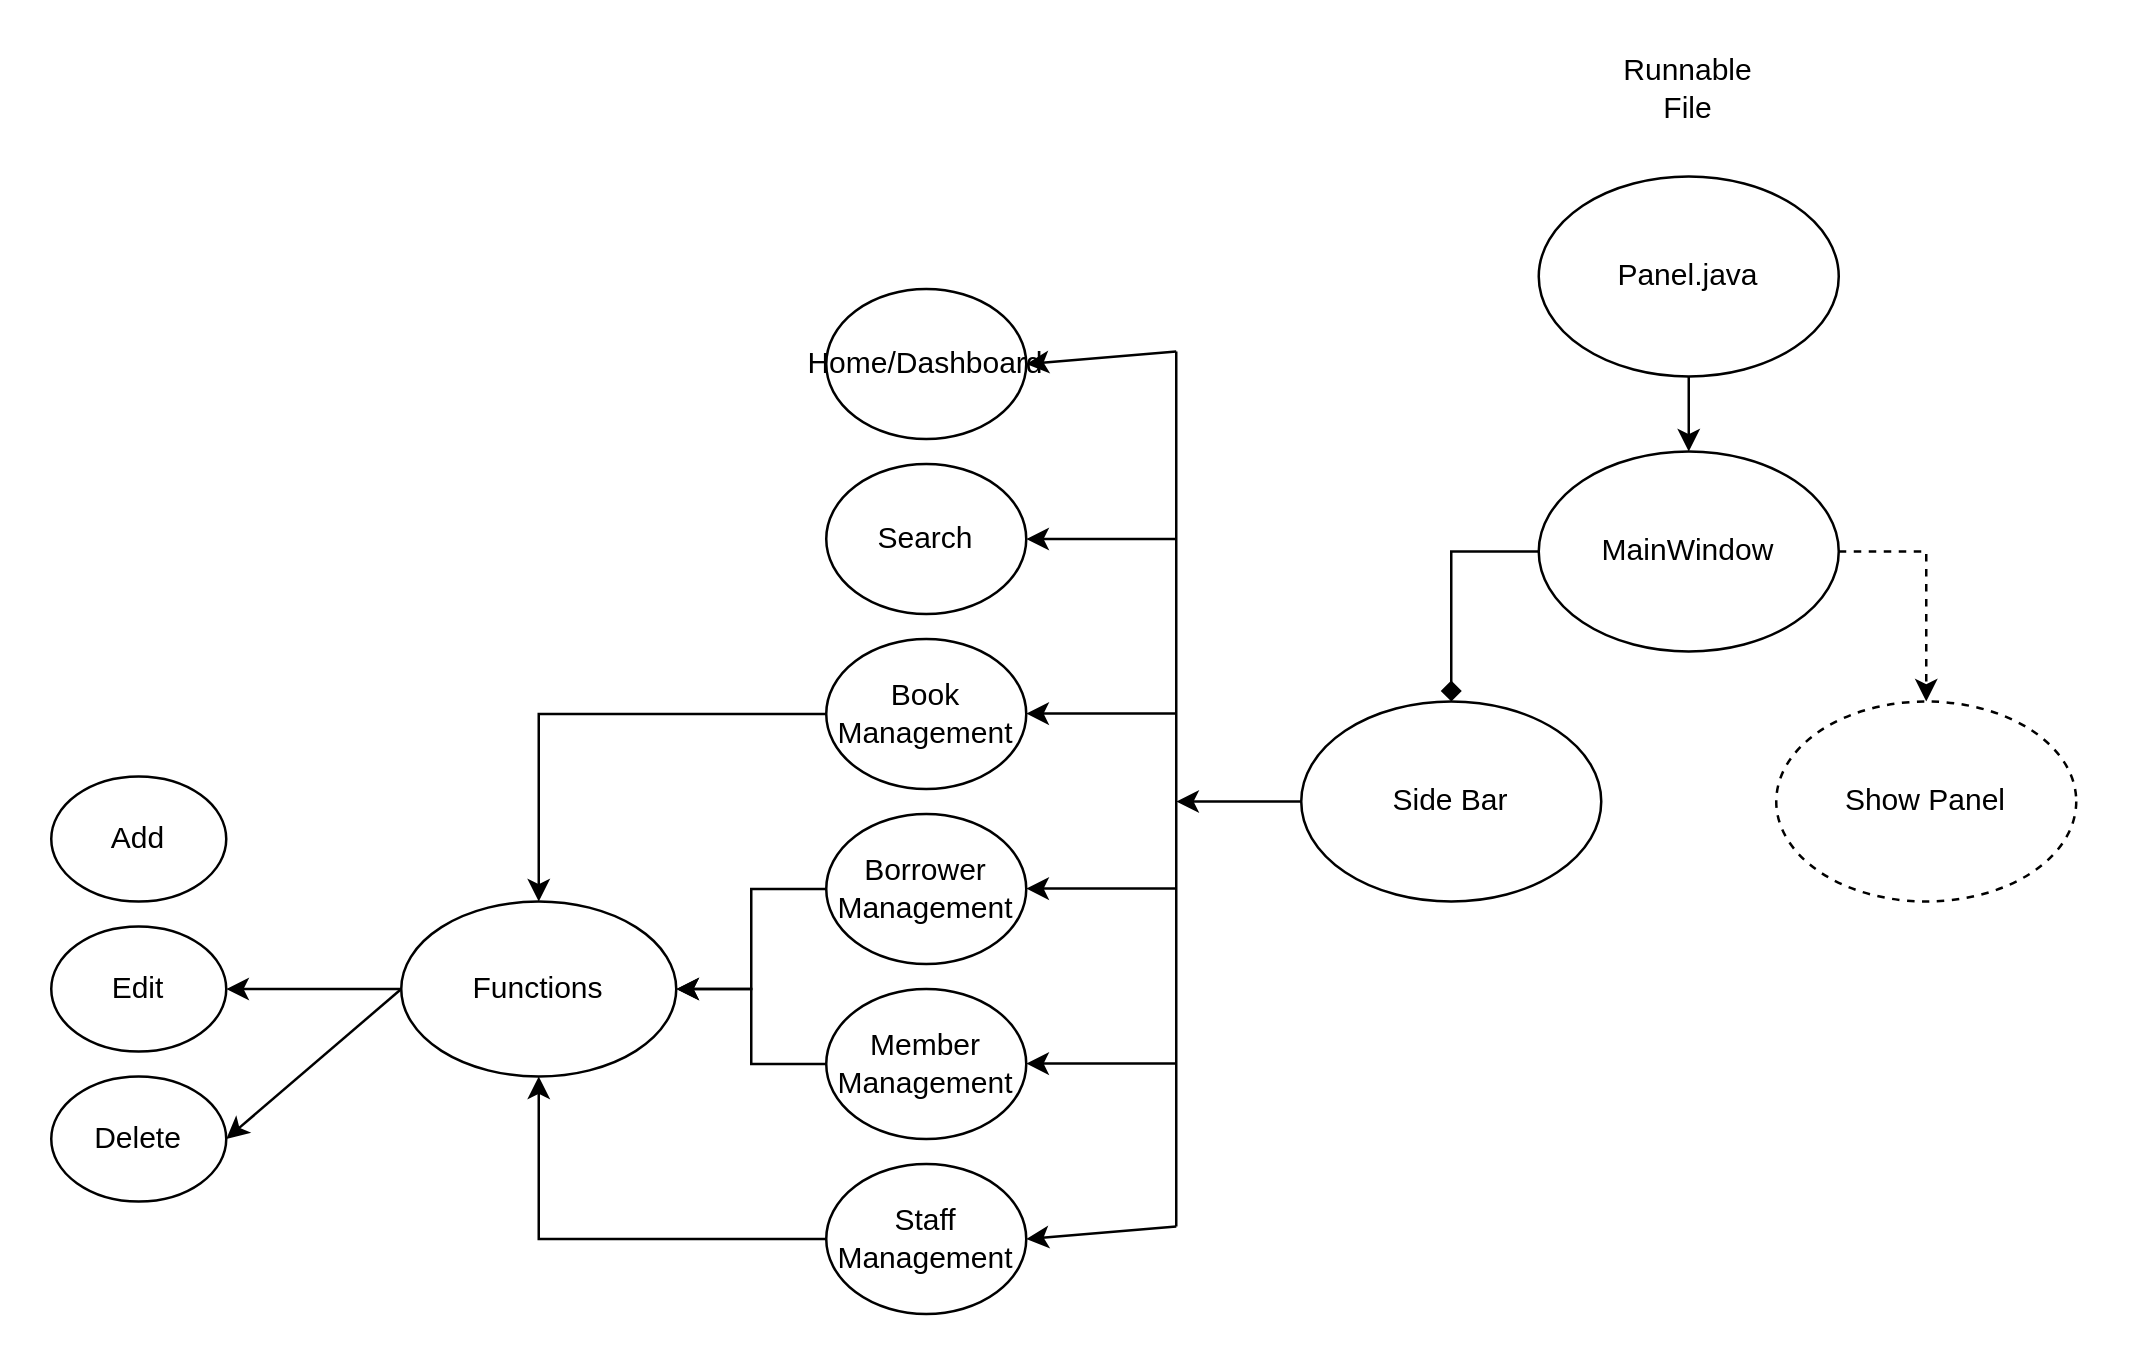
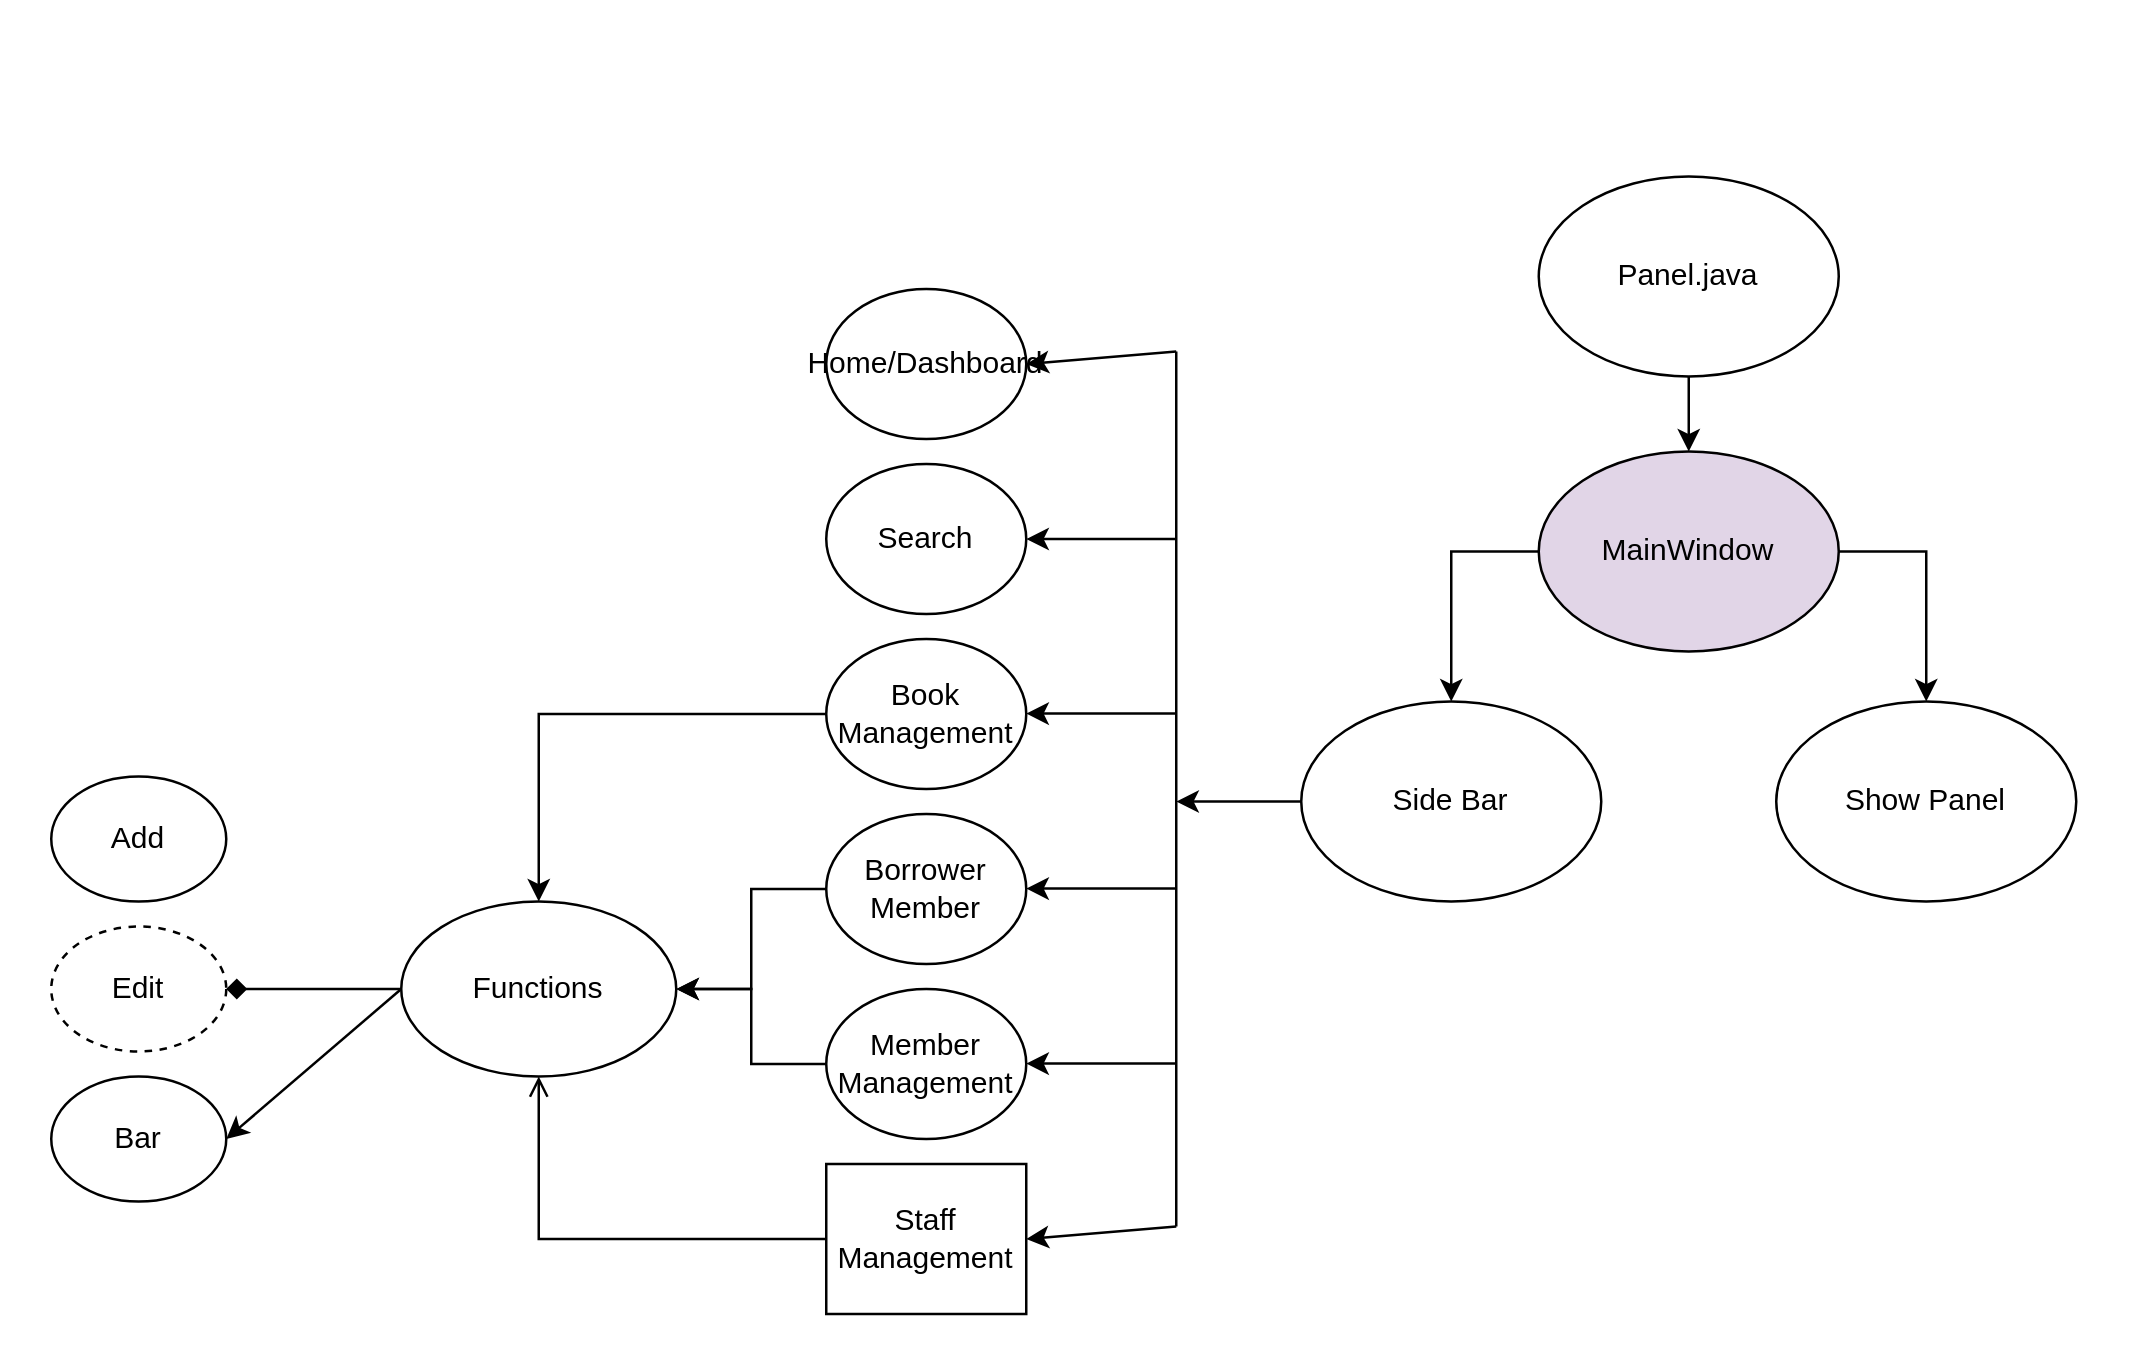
(1689, 89) -> none
(1689, 551) -> (1689, 551)
(1926, 577) -> (1926, 577)
(1451, 681) -> (1451, 682)
(1926, 801) -> (1926, 801)
(926, 889) -> (926, 889)
(139, 989) -> (139, 989)
(245, 989) -> (247, 989)
(539, 1094) -> (539, 1090)
(139, 1139) -> (139, 1139)
(926, 1239) -> (926, 1239)
